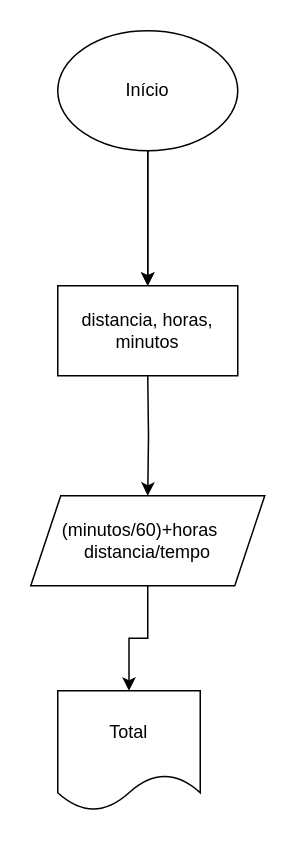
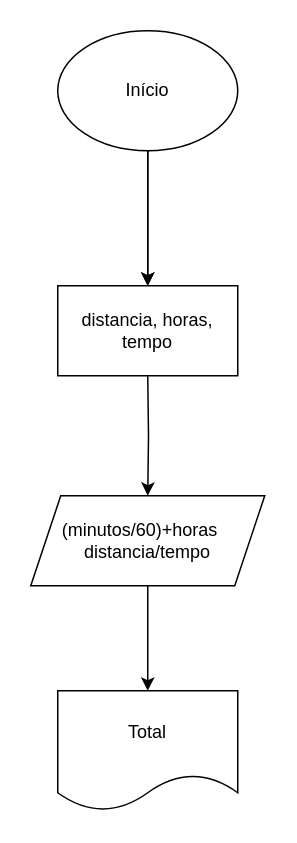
(148, 331) -> (148, 331)
(129, 751) -> (148, 751)
